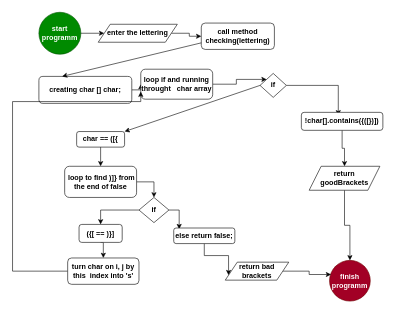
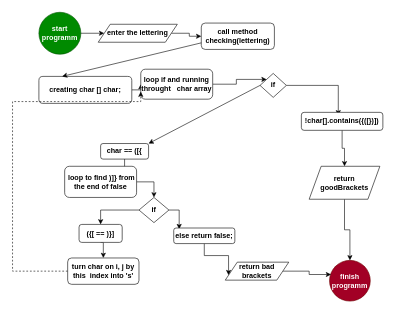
(101, 140) -> (125, 152)
(12, 147) -> (12, 147)
(345, 179) -> (345, 183)
